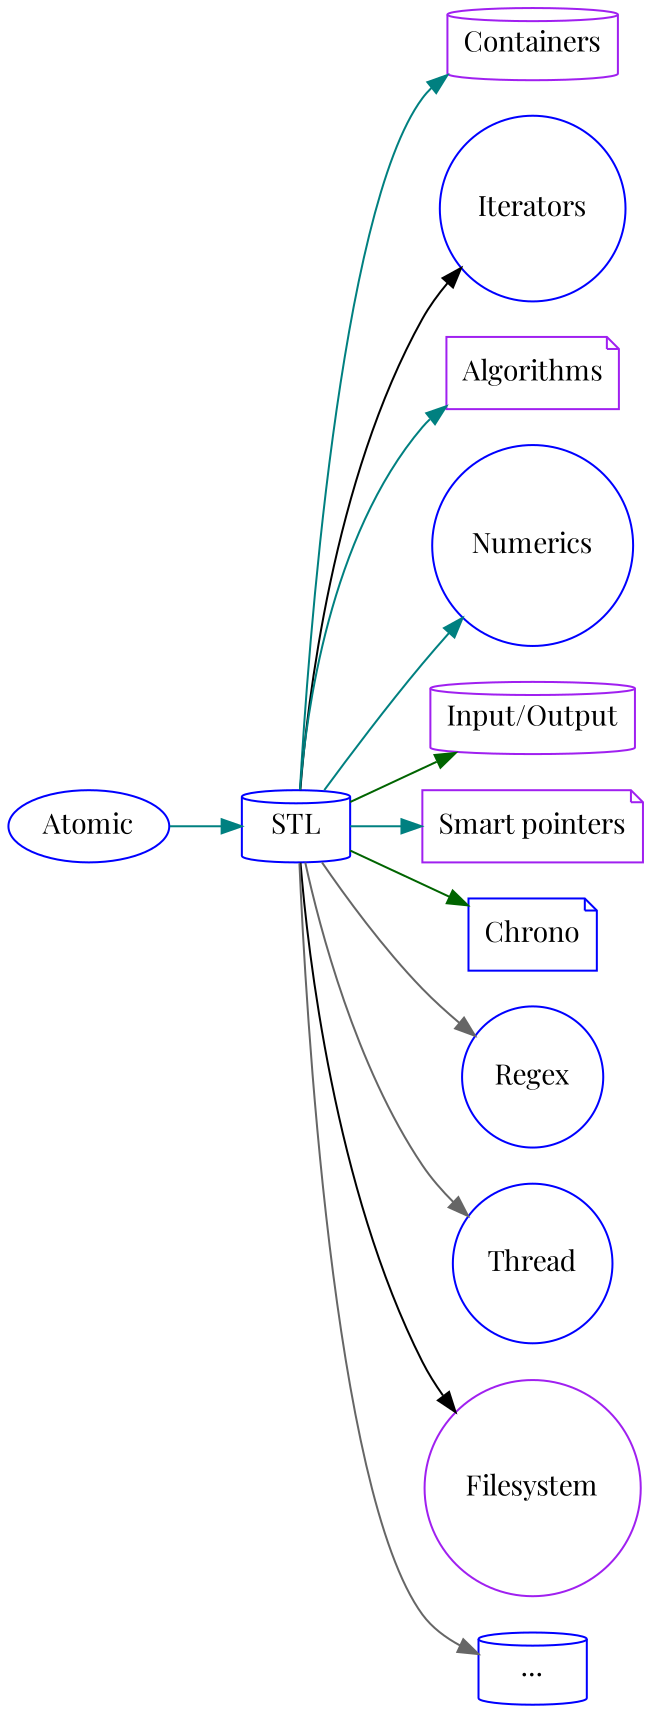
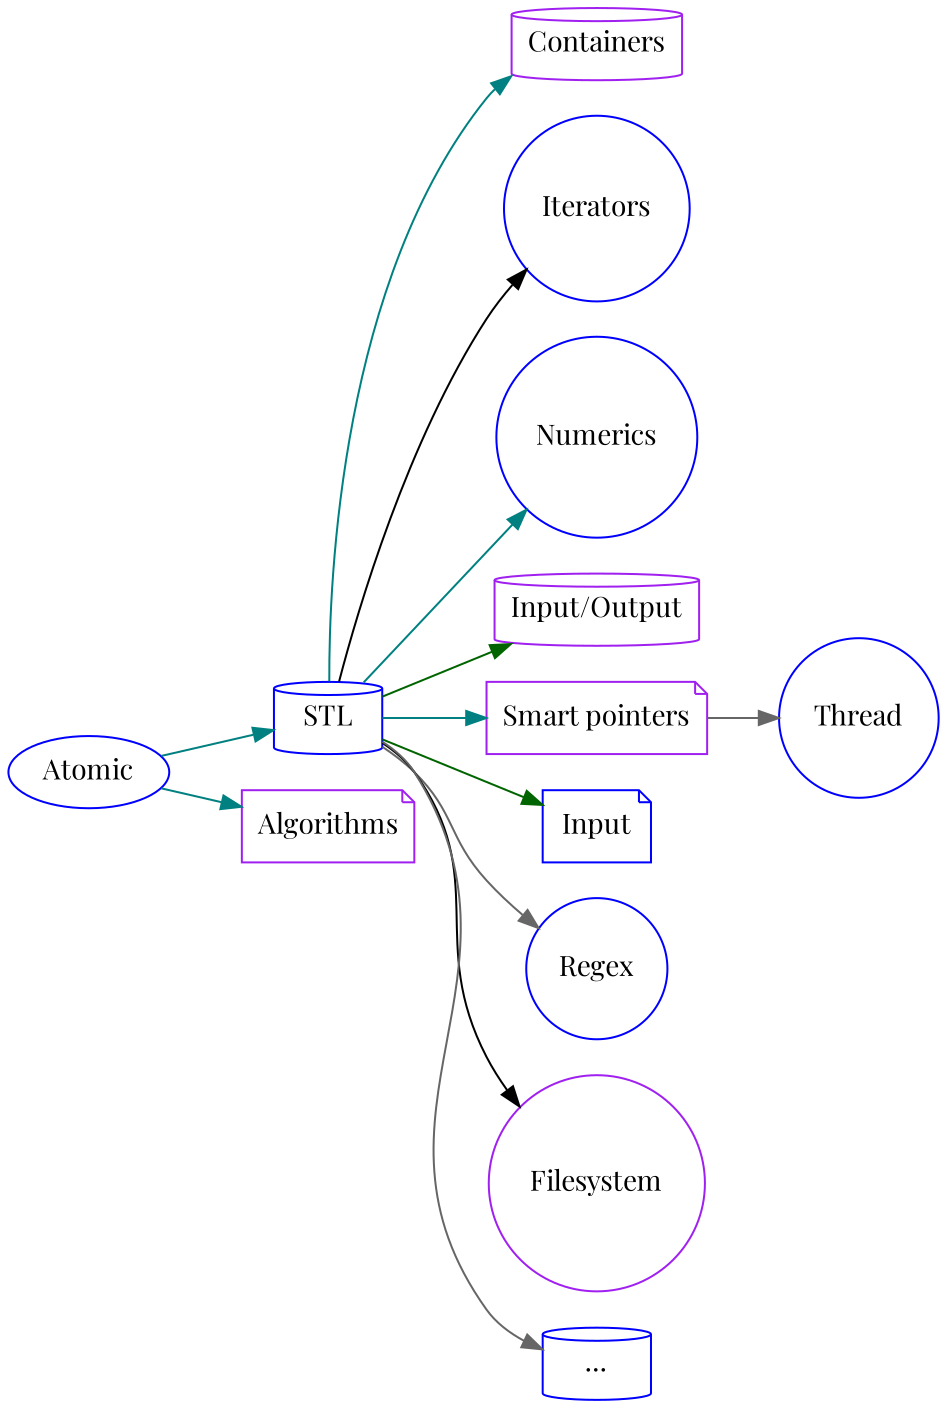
(350, 556) -> (191, 795)
(533, 935) -> (597, 826)
(359, 1042) -> (733, 718)
